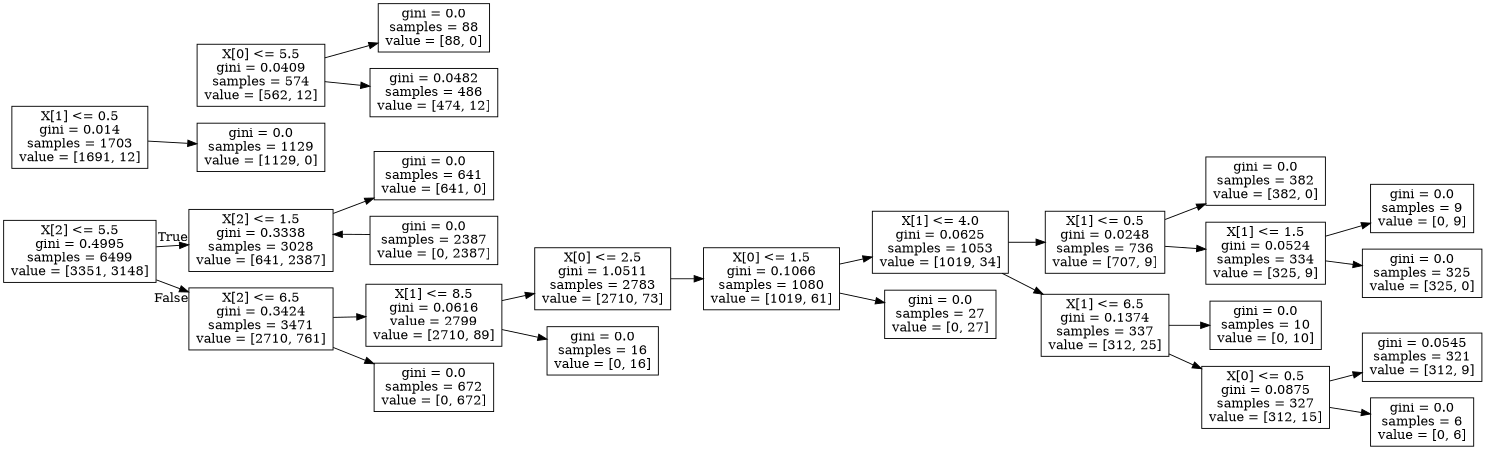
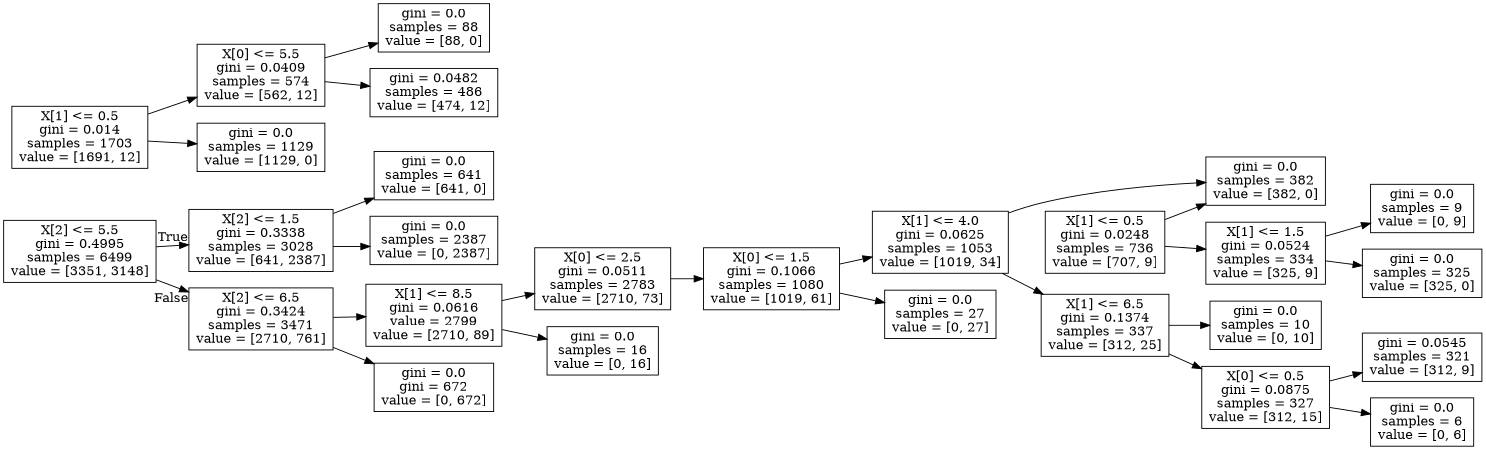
none -> (168, 107)
(356, 234) -> (347, 247)
(1022, 242) -> (1101, 192)
(603, 279) -> (603, 279)
(434, 387) -> (434, 387)
